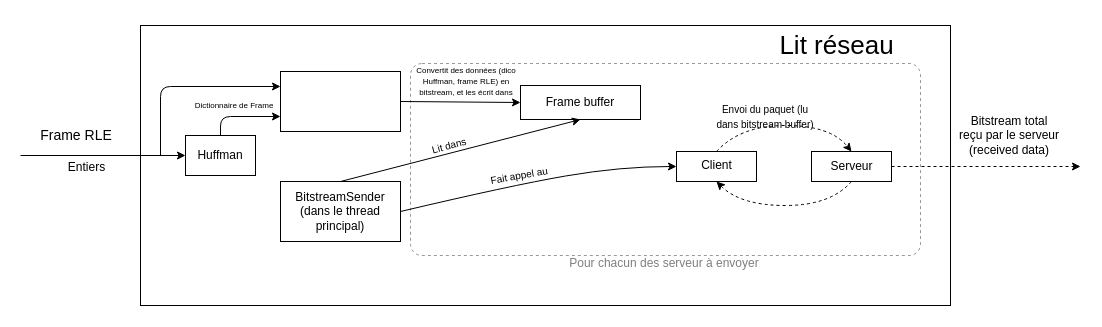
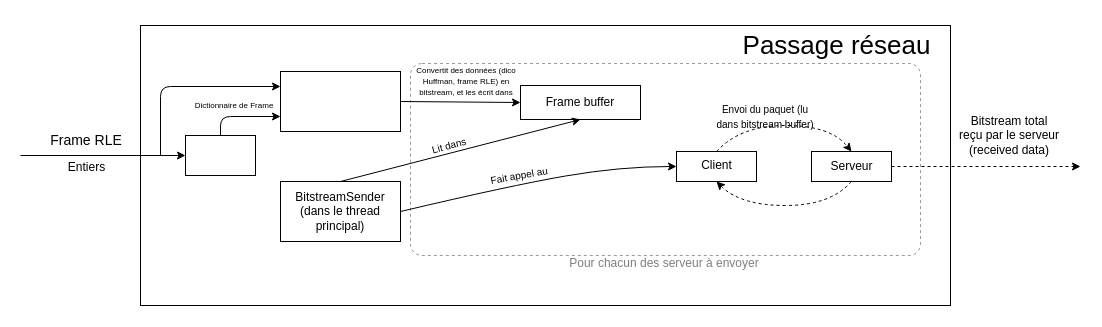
(837, 46) -> (837, 46)
(77, 136) -> (87, 141)
(221, 156) -> none
